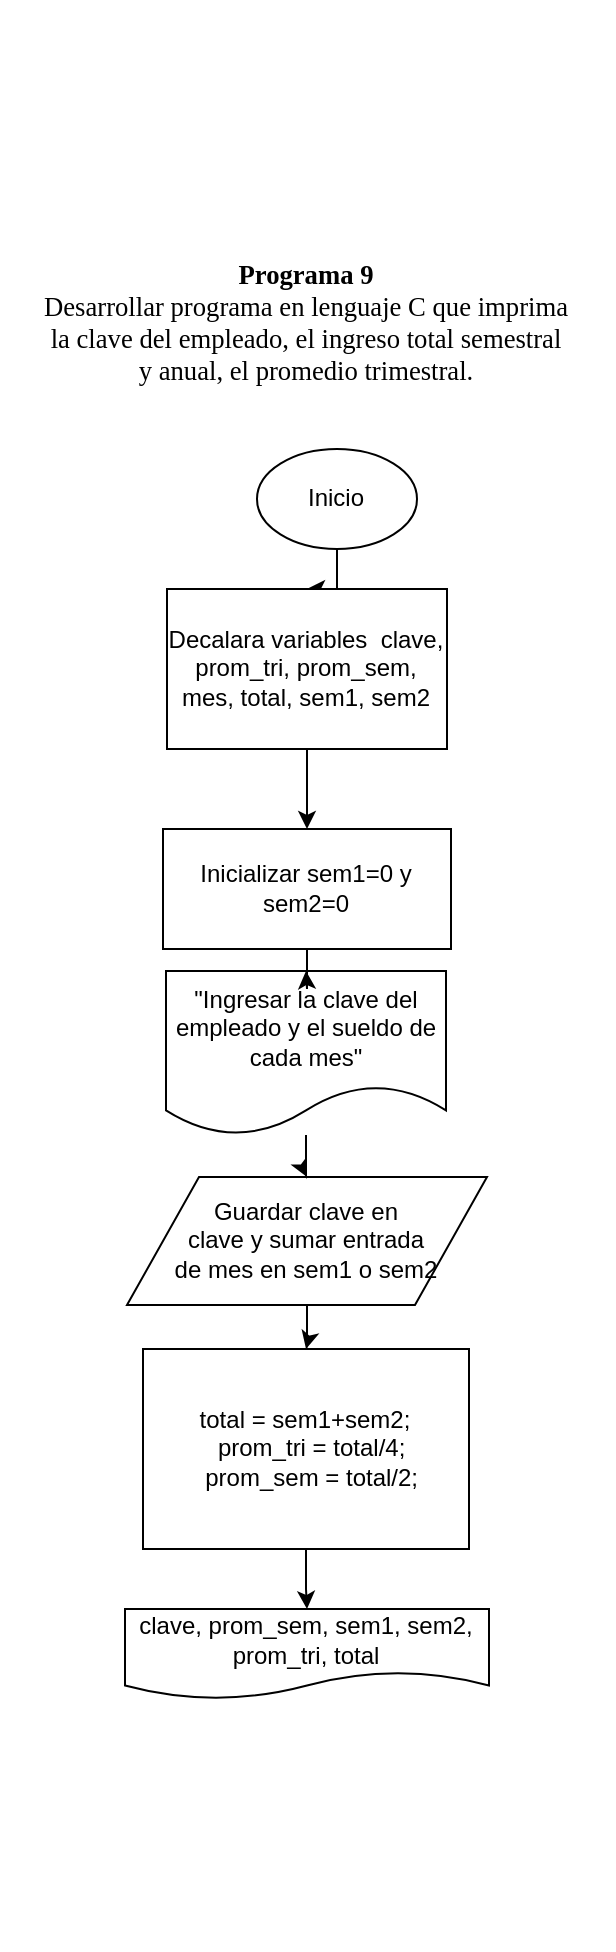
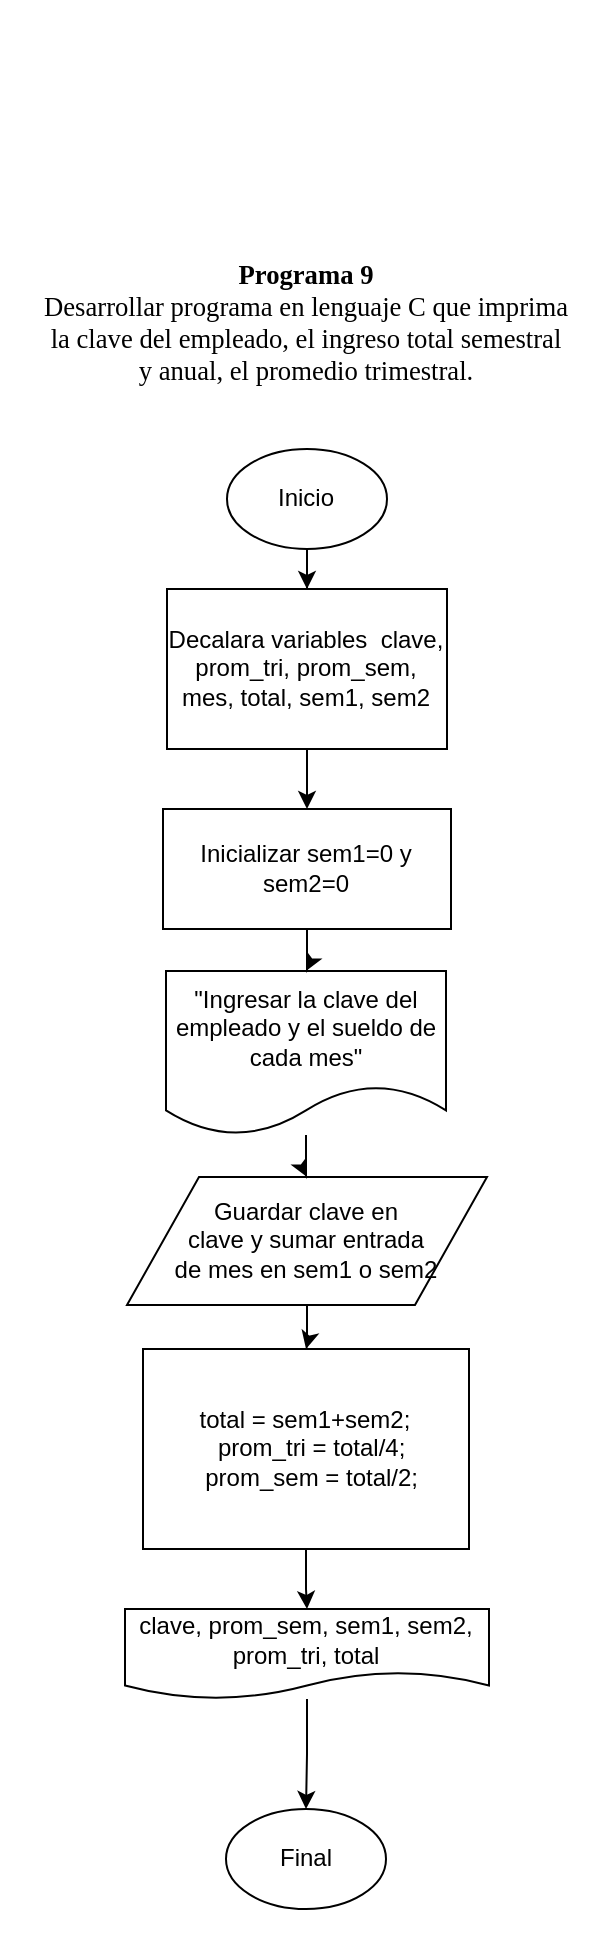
(337, 499) -> (307, 499)
(307, 889) -> (307, 869)
none -> (307, 1747)
none -> (306, 1859)
